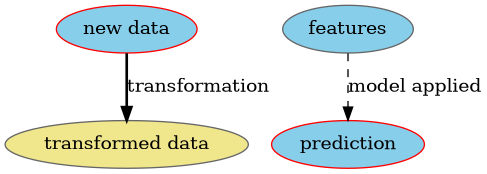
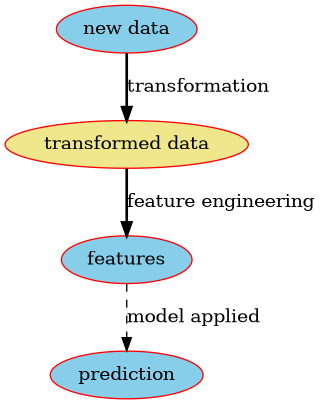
(348, 29) -> (127, 260)
(127, 144) -> (127, 144)
none -> (127, 195)
